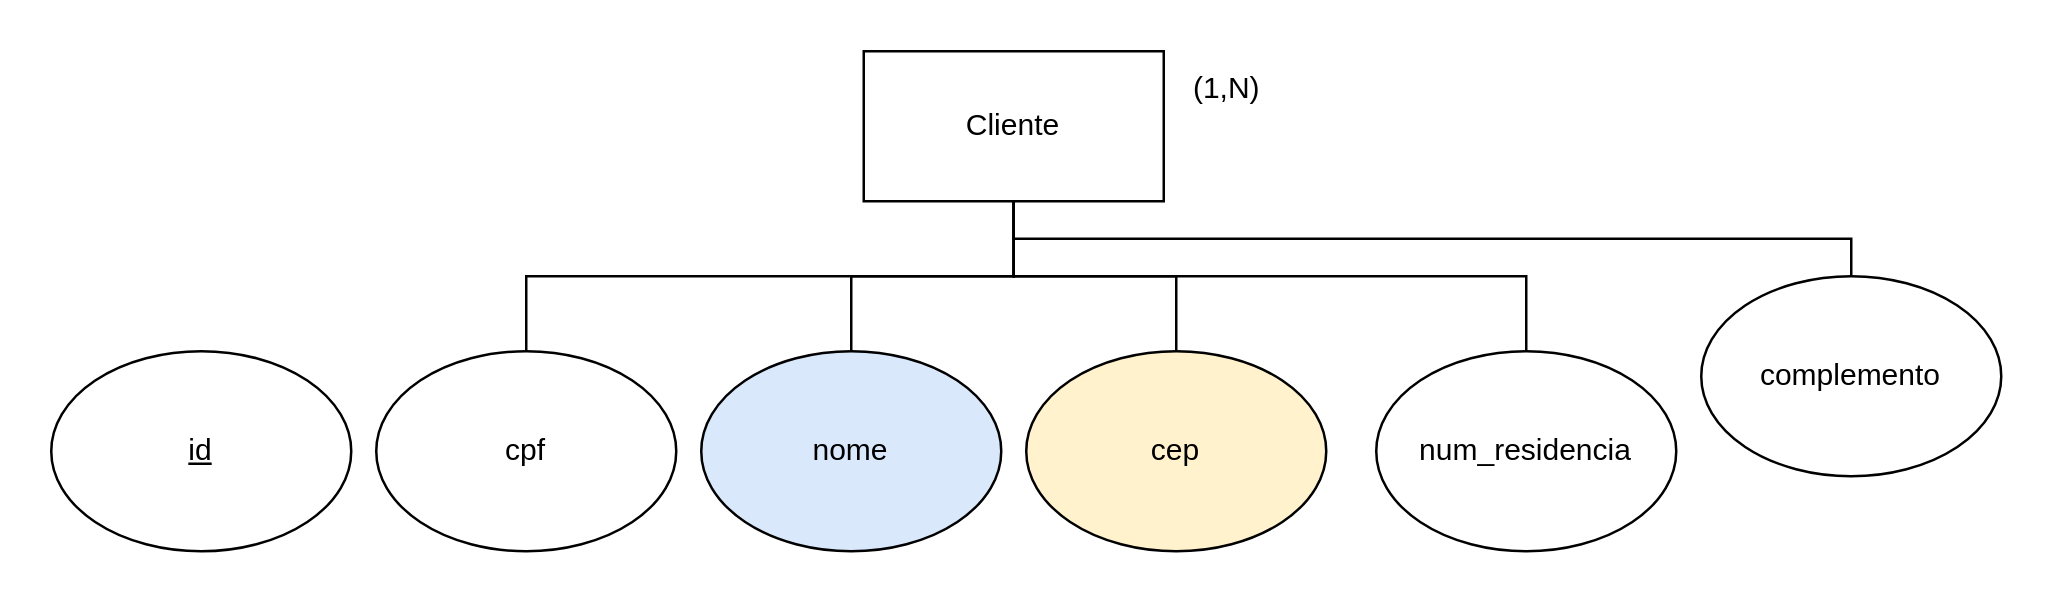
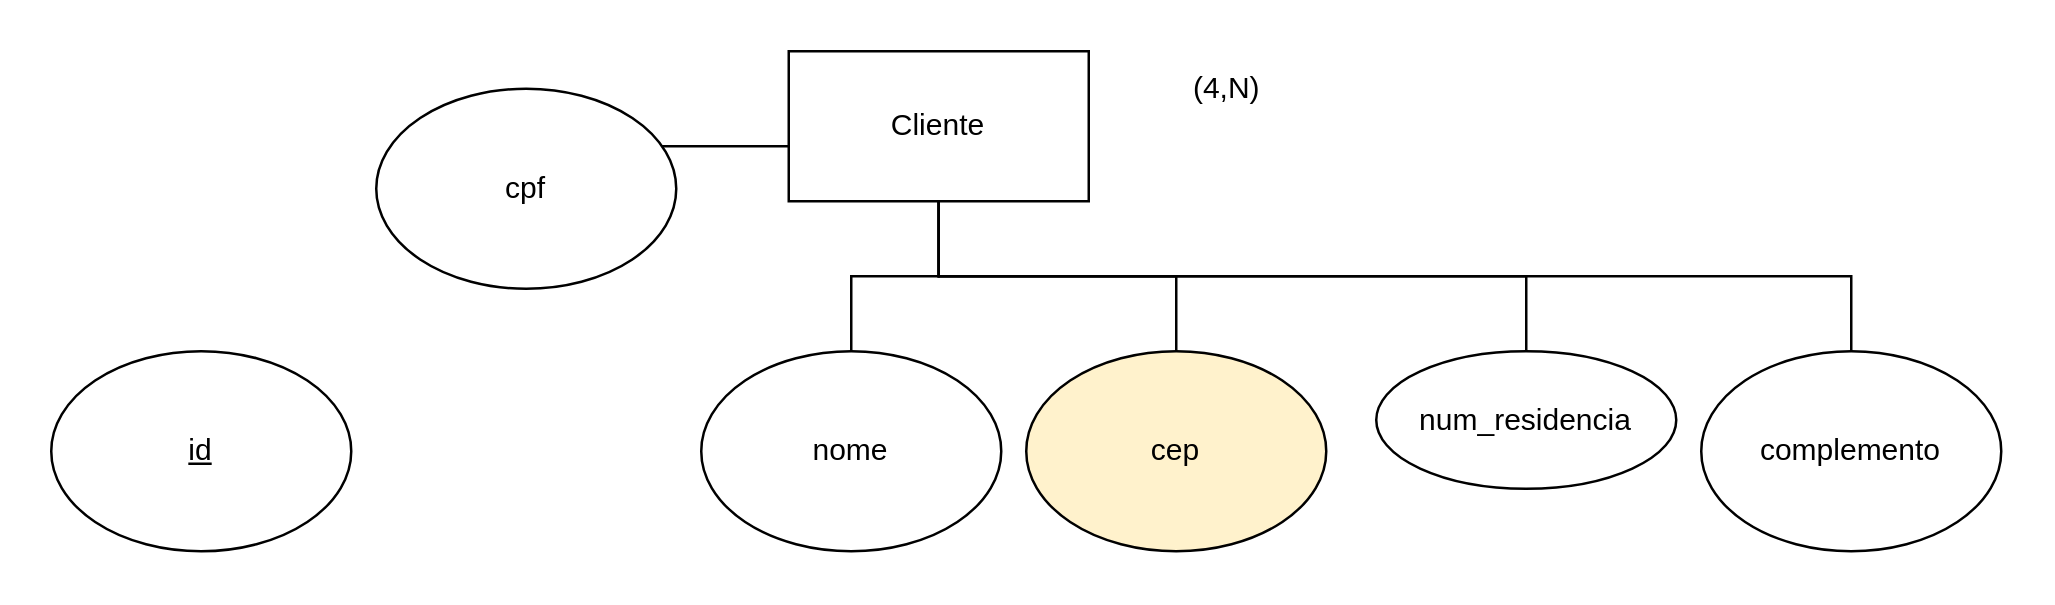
(1228, 89) -> (1228, 89)
(1014, 126) -> (939, 126)
(1851, 376) -> (1851, 451)
(526, 451) -> (526, 189)
(851, 451) -> (851, 451)
(1526, 451) -> (1526, 420)
